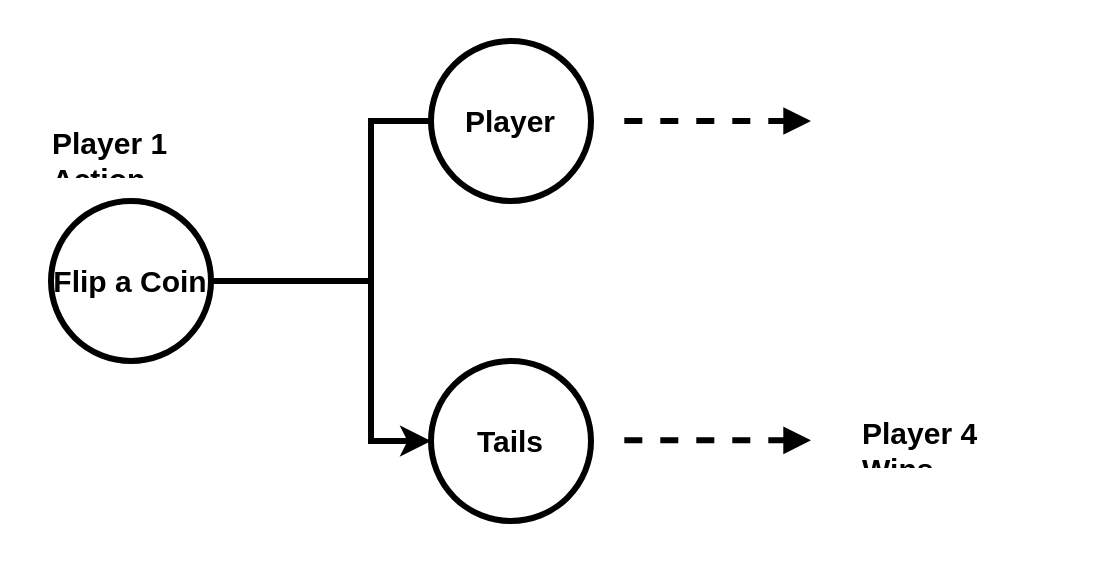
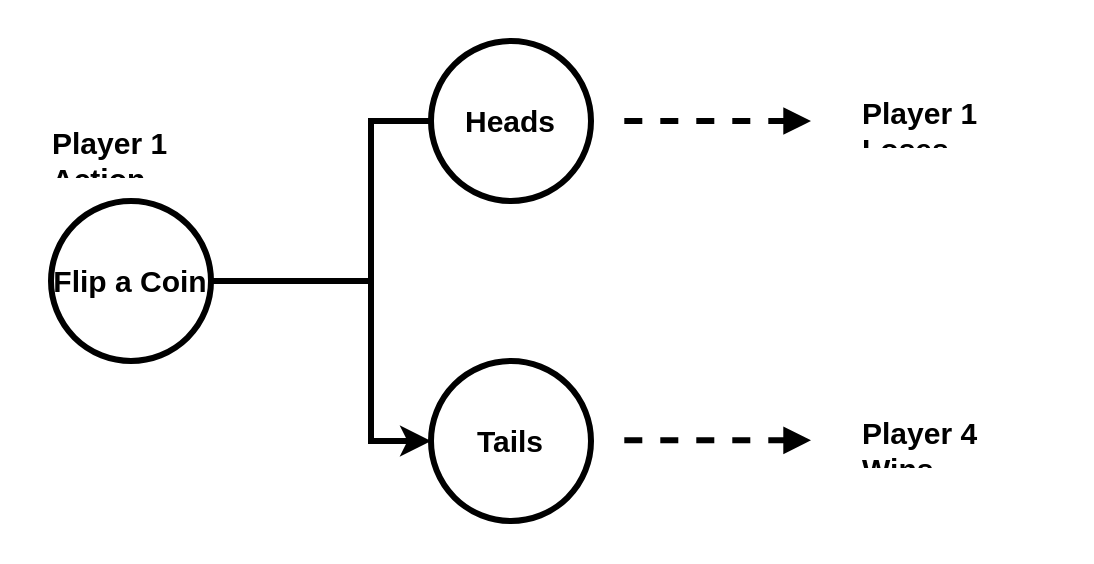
(511, 121) -> (511, 121)
none -> (951, 121)
